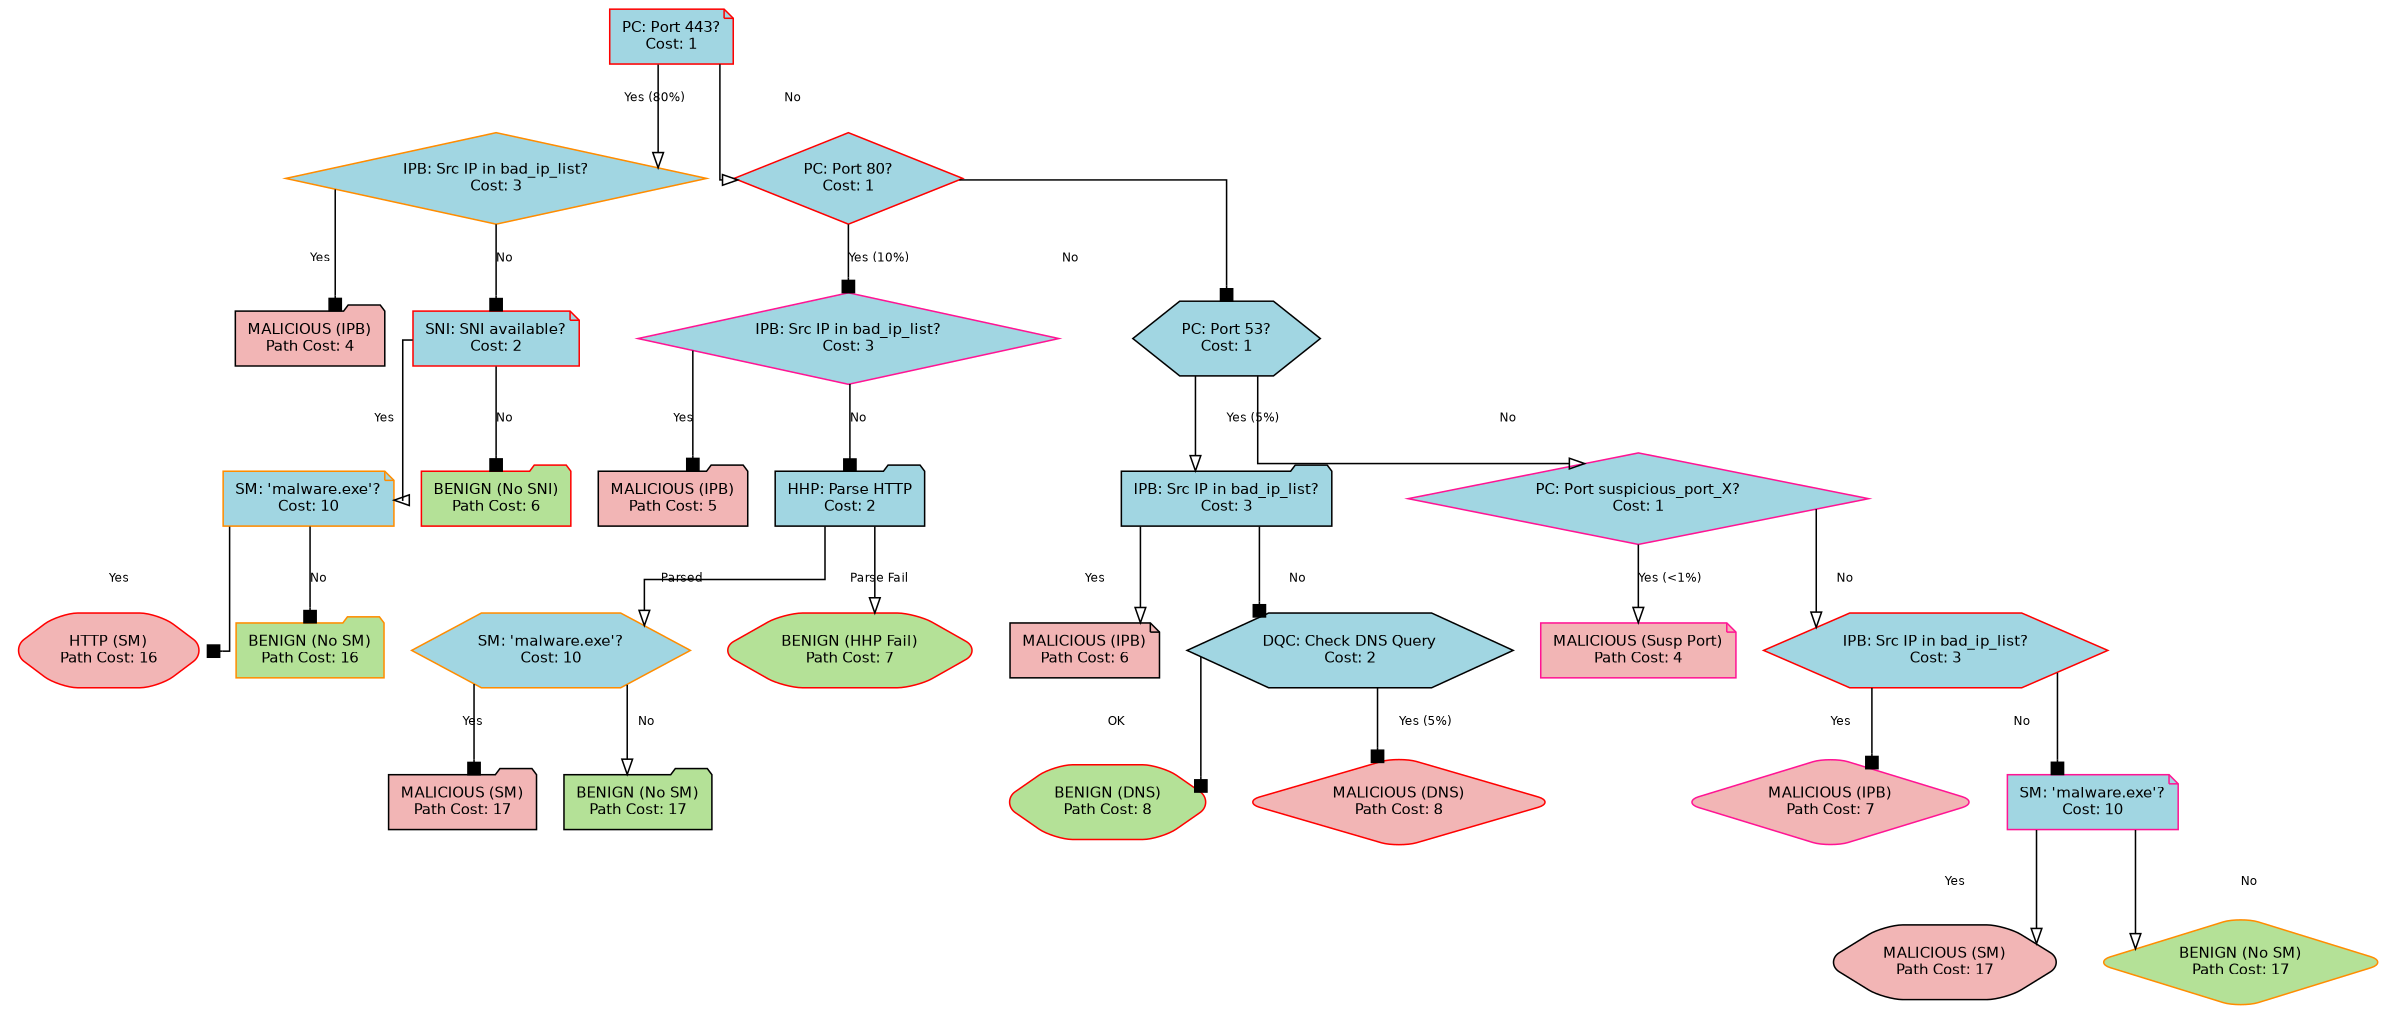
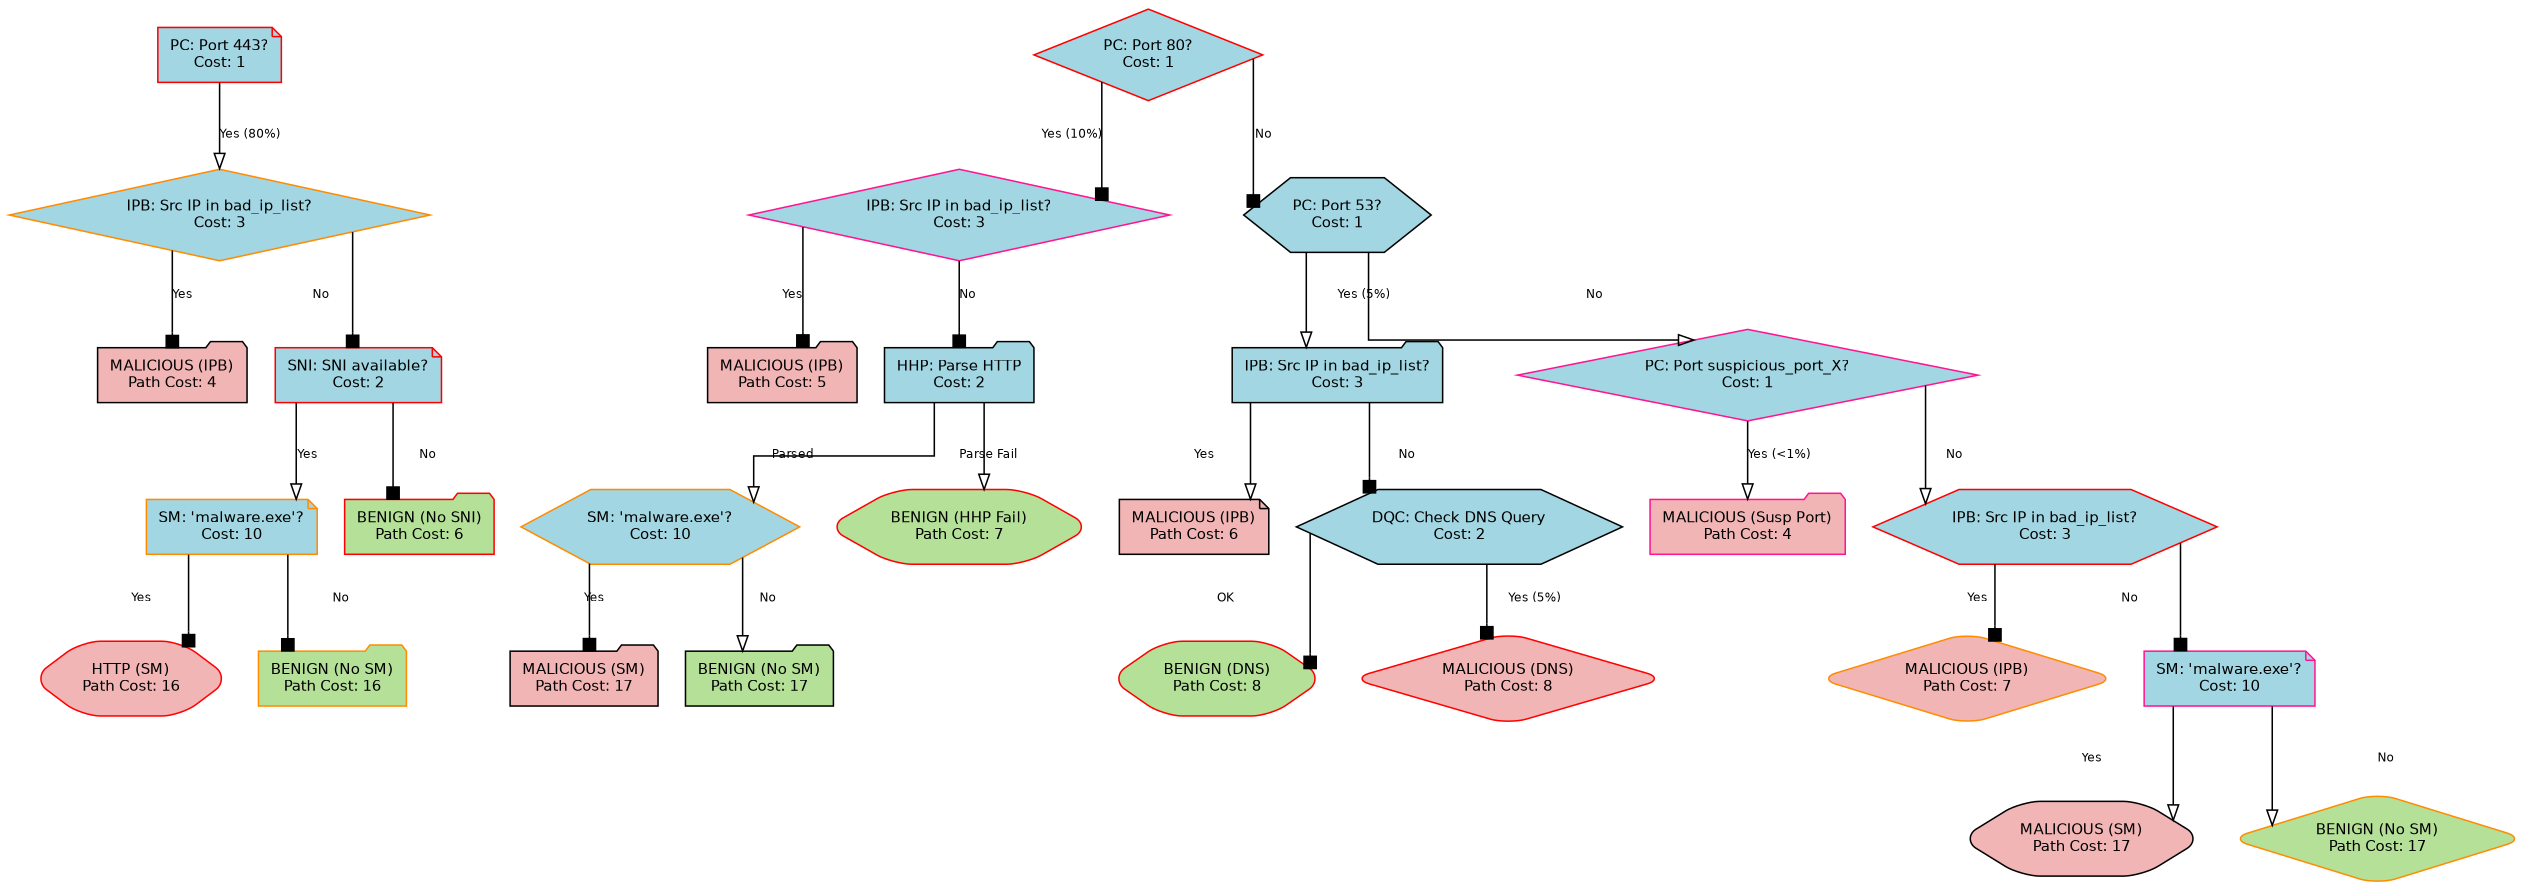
(720, 123) -> none
(1638, 650) -> (1748, 527)
(1830, 802) -> (1967, 679)
